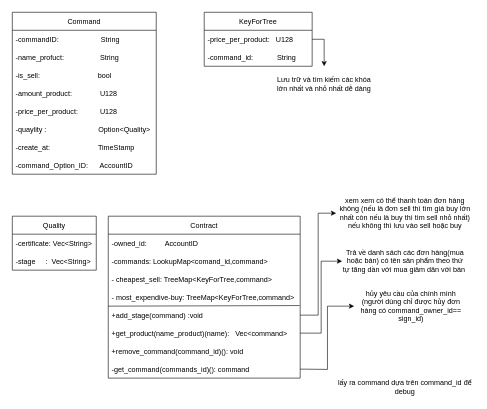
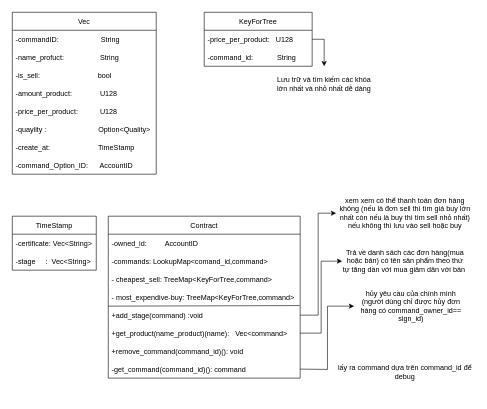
(84, 22) -> (84, 22)
(54, 226) -> (54, 226)
(181, 370) -> (179, 370)
(405, 387) -> (405, 372)
